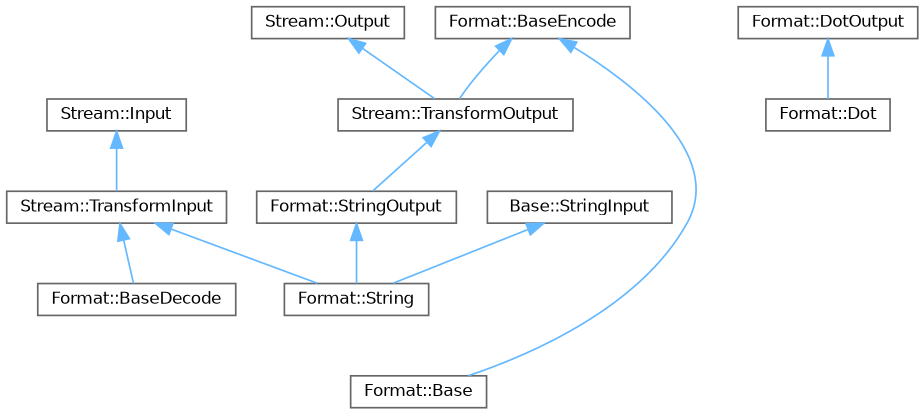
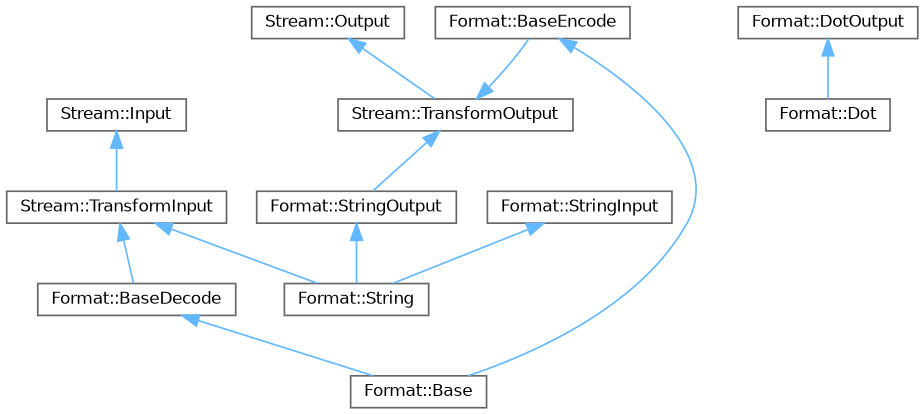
(478, 74) -> (510, 64)
(580, 207) -> (580, 207)
none -> (286, 348)
